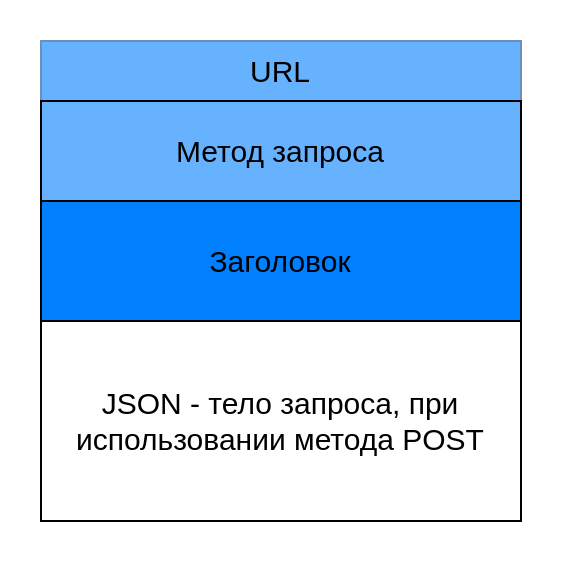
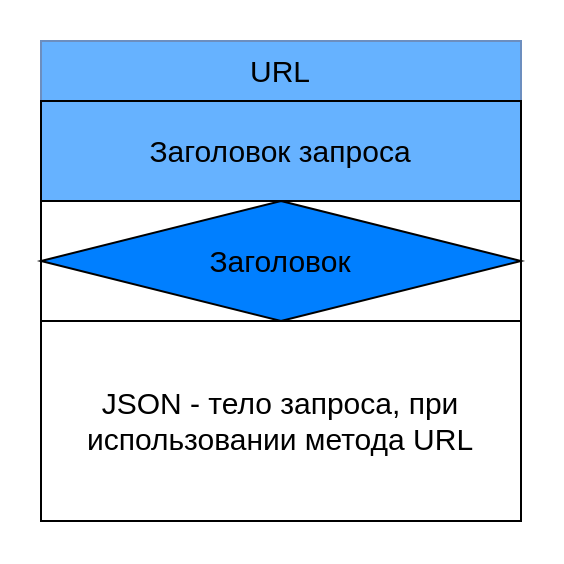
(281, 151) -> (281, 151)
(281, 261) -> (281, 261)
(281, 421) -> (281, 421)
